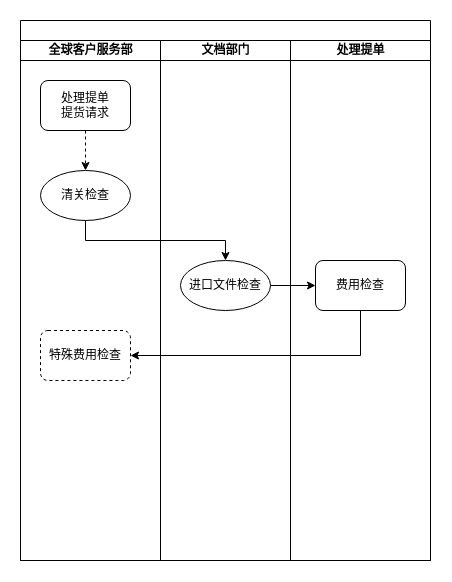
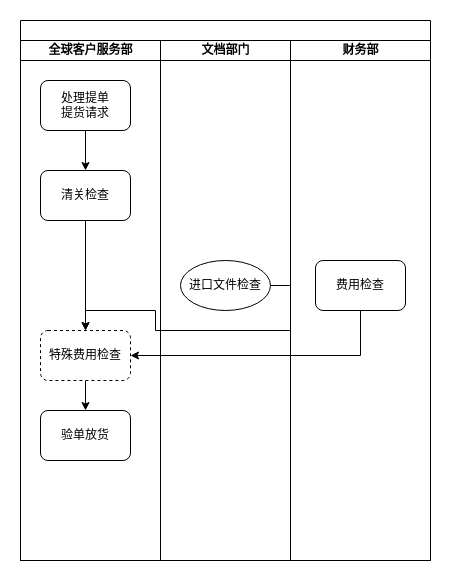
(361, 51) -> (361, 51)
(86, 147) -> (86, 147)
(86, 196) -> (86, 196)
(162, 241) -> (86, 273)
(300, 286) -> (179, 331)
none -> (86, 392)
none -> (86, 436)
